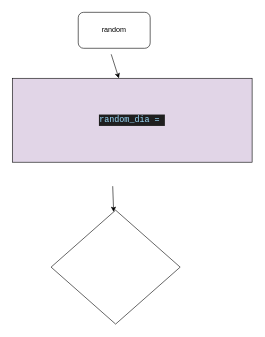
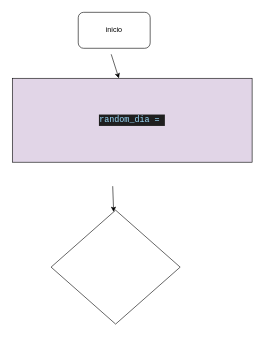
(114, 30) -> (114, 30)
